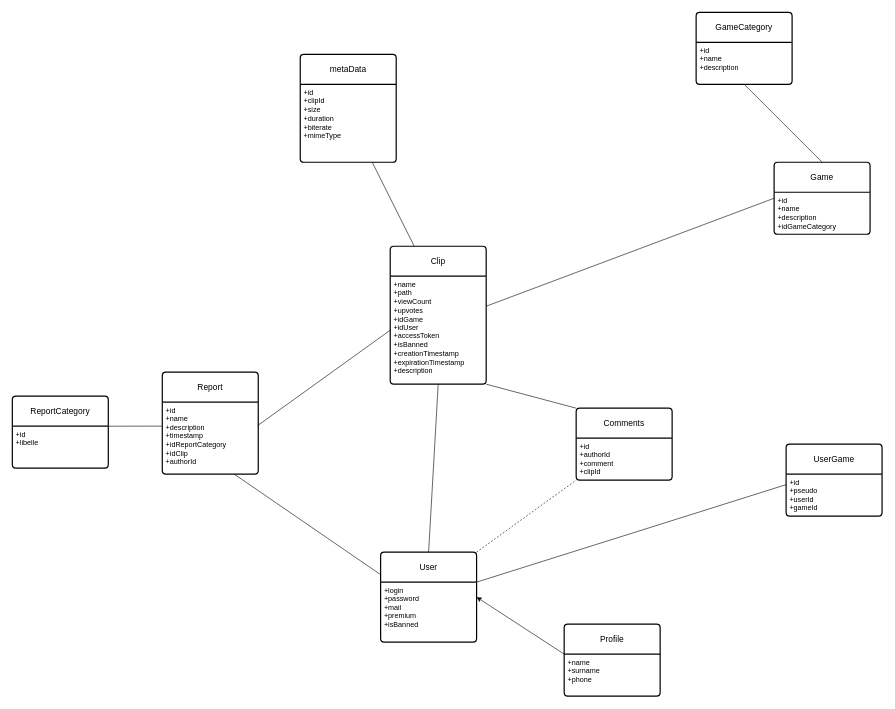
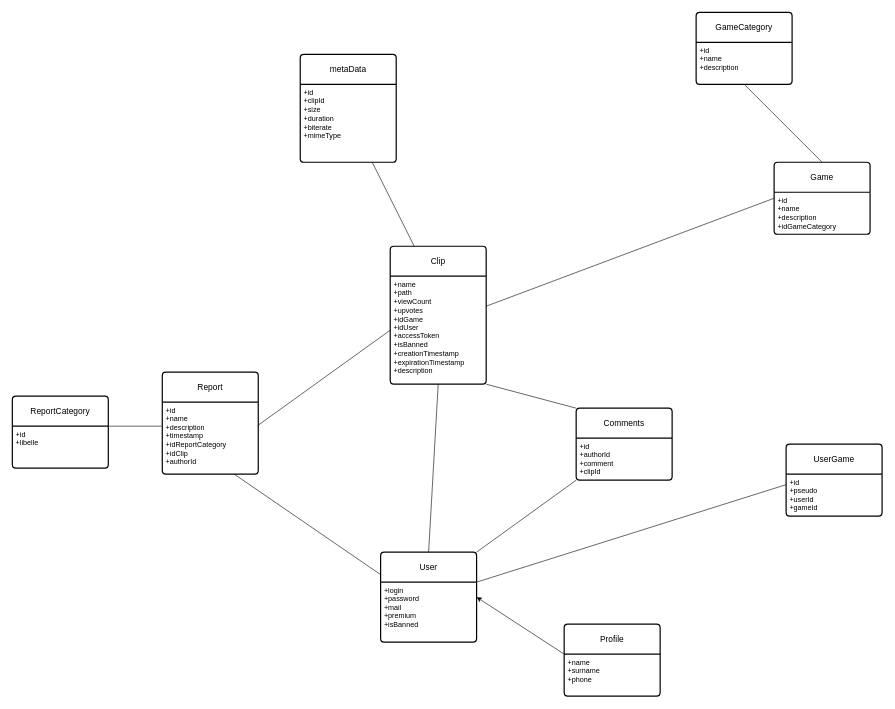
(526, 517) -> (526, 517)
